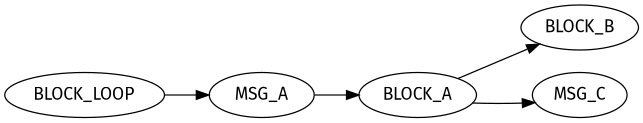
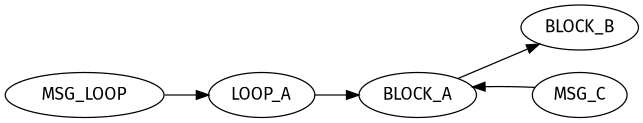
(85, 95) -> (85, 95)
(262, 95) -> (262, 95)
(497, 103) -> (510, 87)
